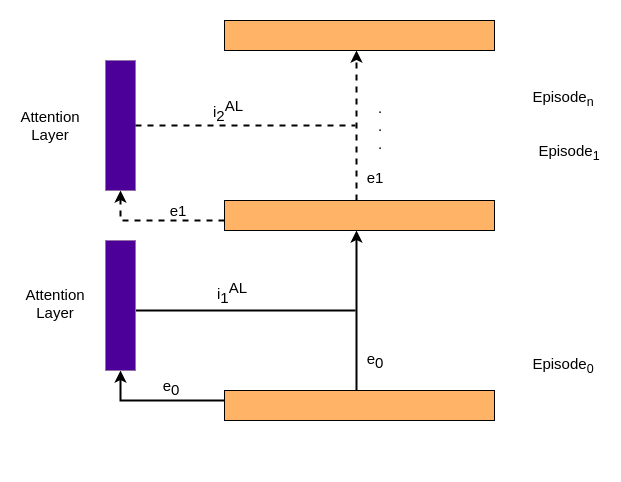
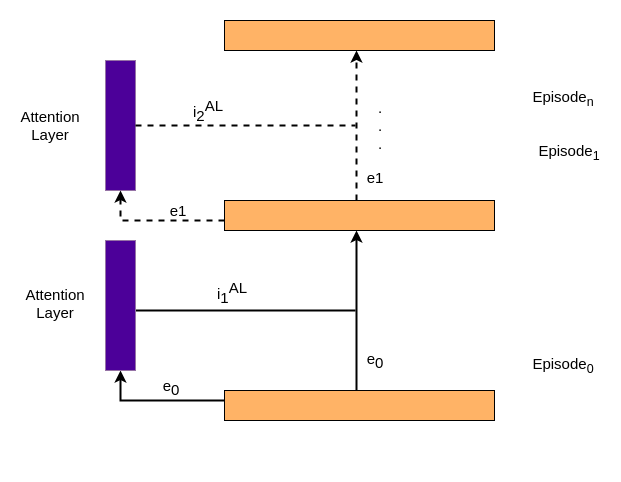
(229, 111) -> (209, 111)
